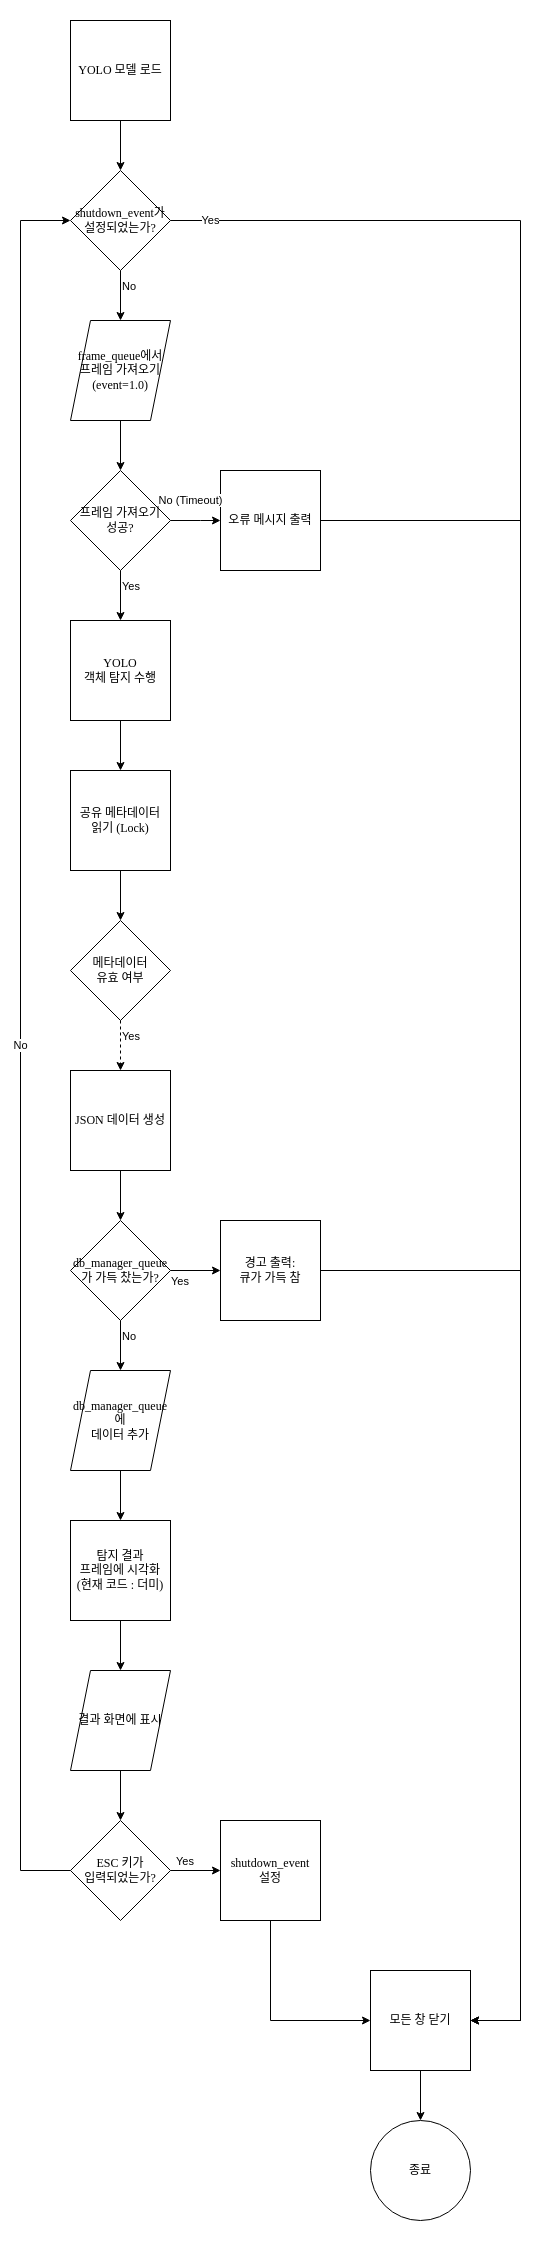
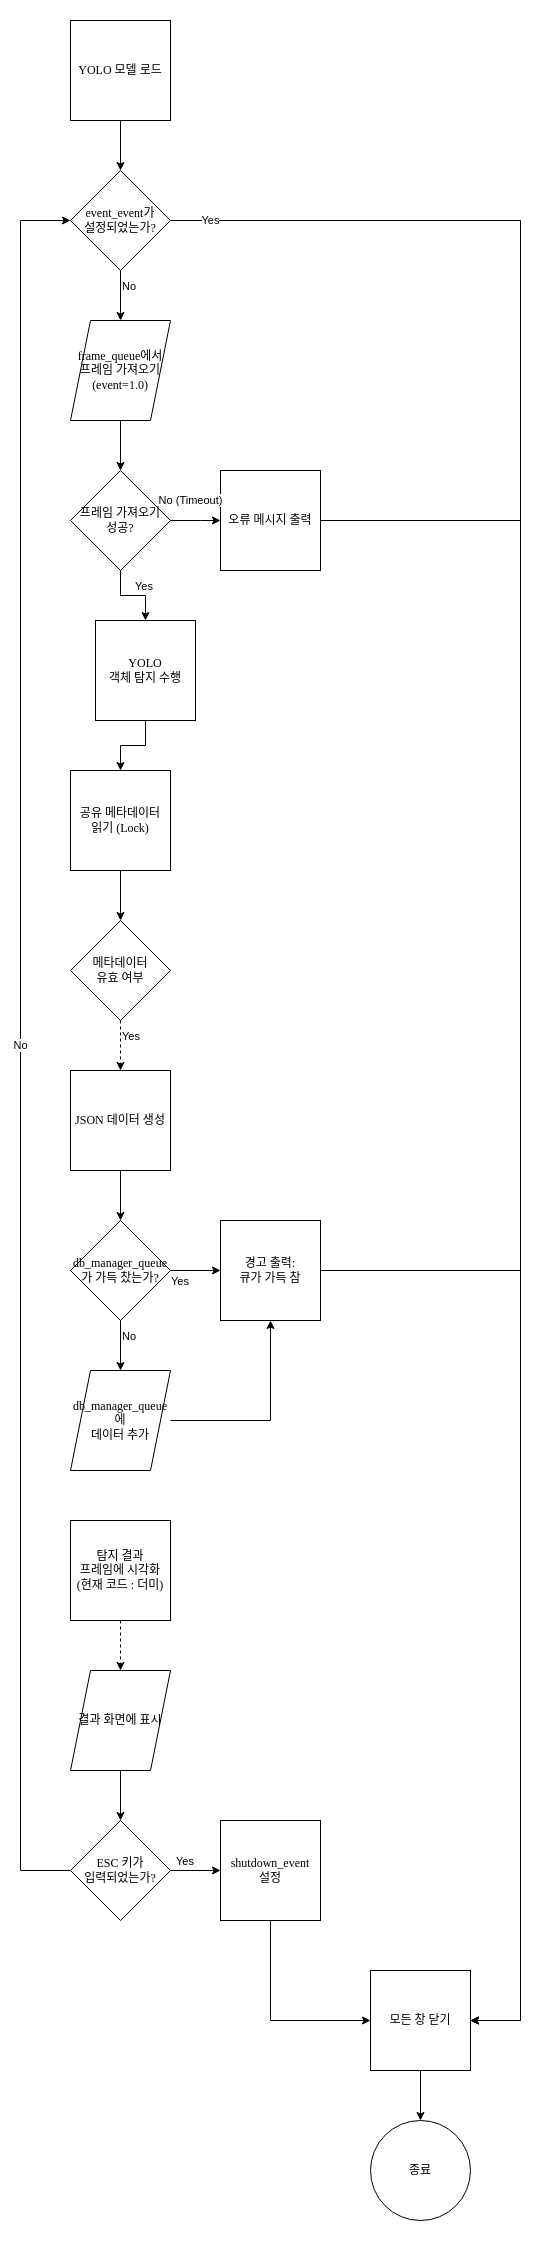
(121, 221) -> (121, 221)
(121, 671) -> (146, 671)
(121, 1492) -> (267, 1421)
(121, 1643) -> (121, 1643)
